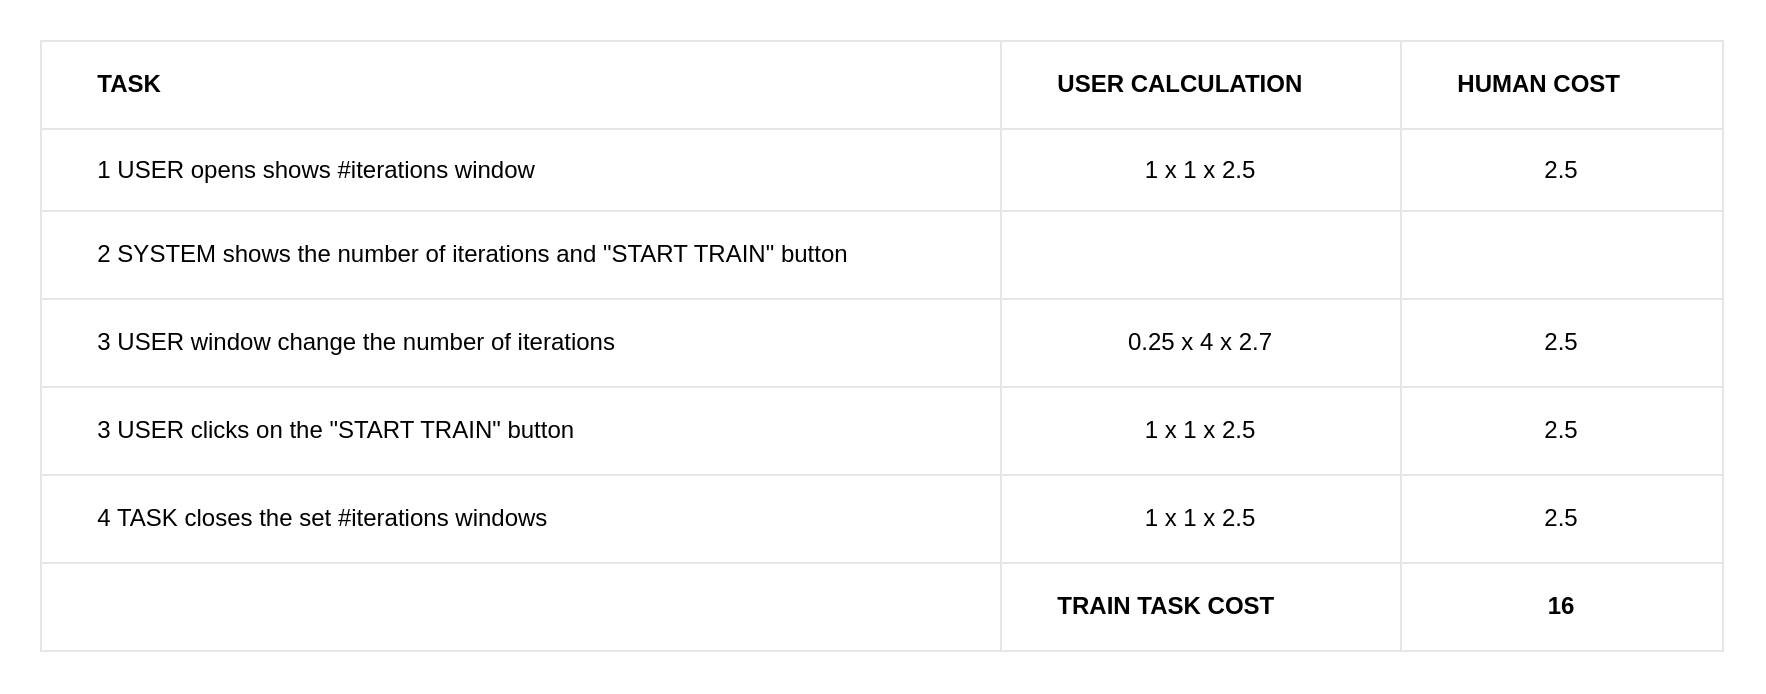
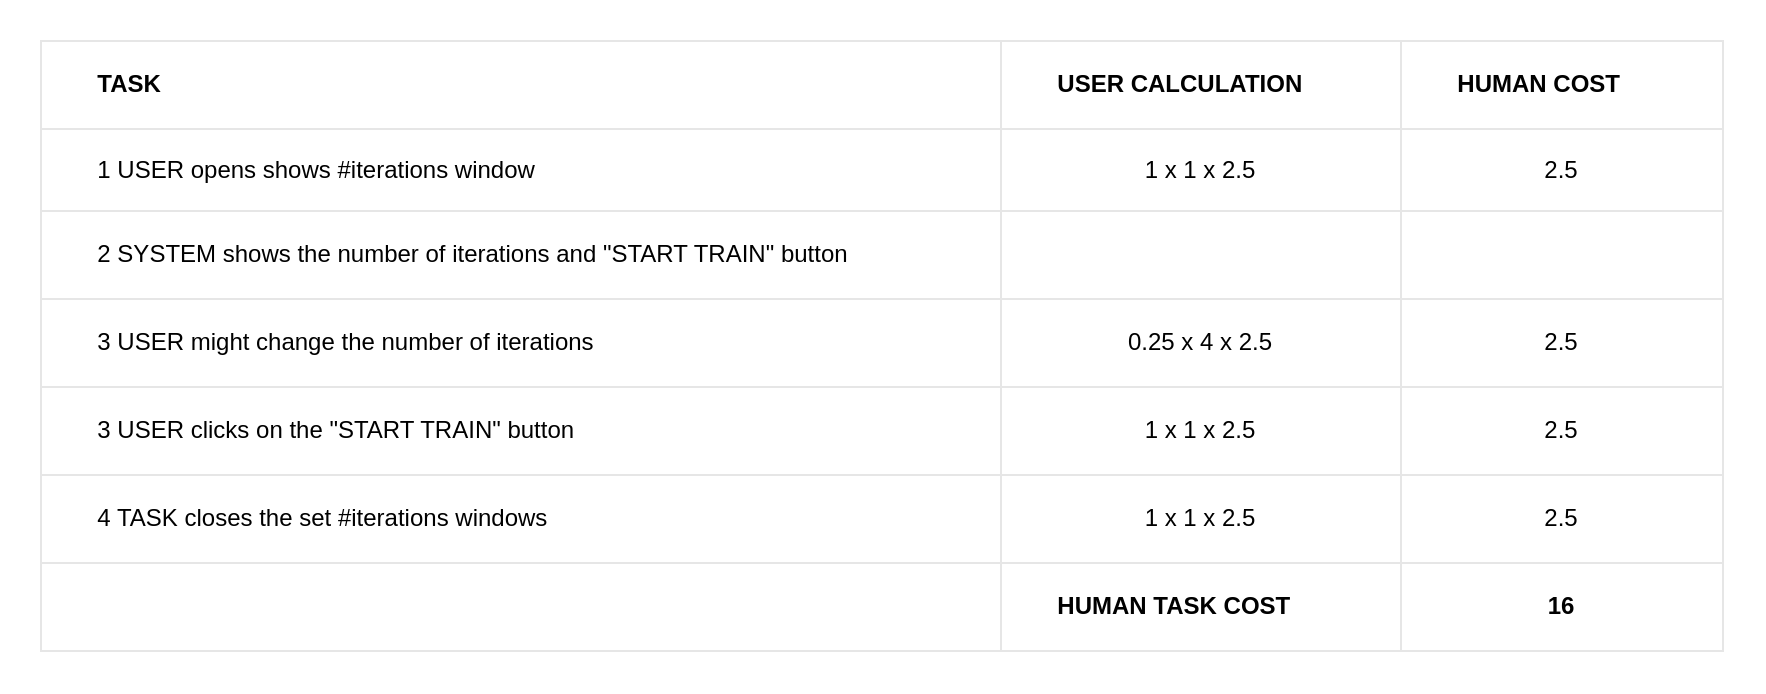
(316, 343) -> (309, 343)
(1201, 343) -> (1201, 343)
(1100, 607) -> (1100, 607)
